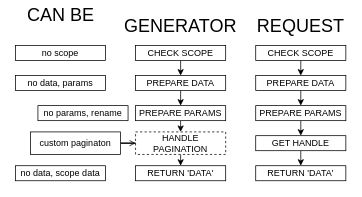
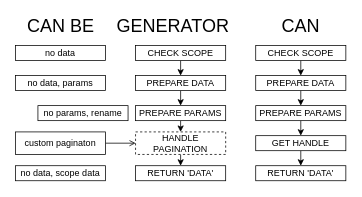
(60, 15) -> (60, 27)
(180, 27) -> (173, 27)
(300, 27) -> (300, 27)
(60, 53) -> (60, 53)
(75, 143) -> (60, 143)
